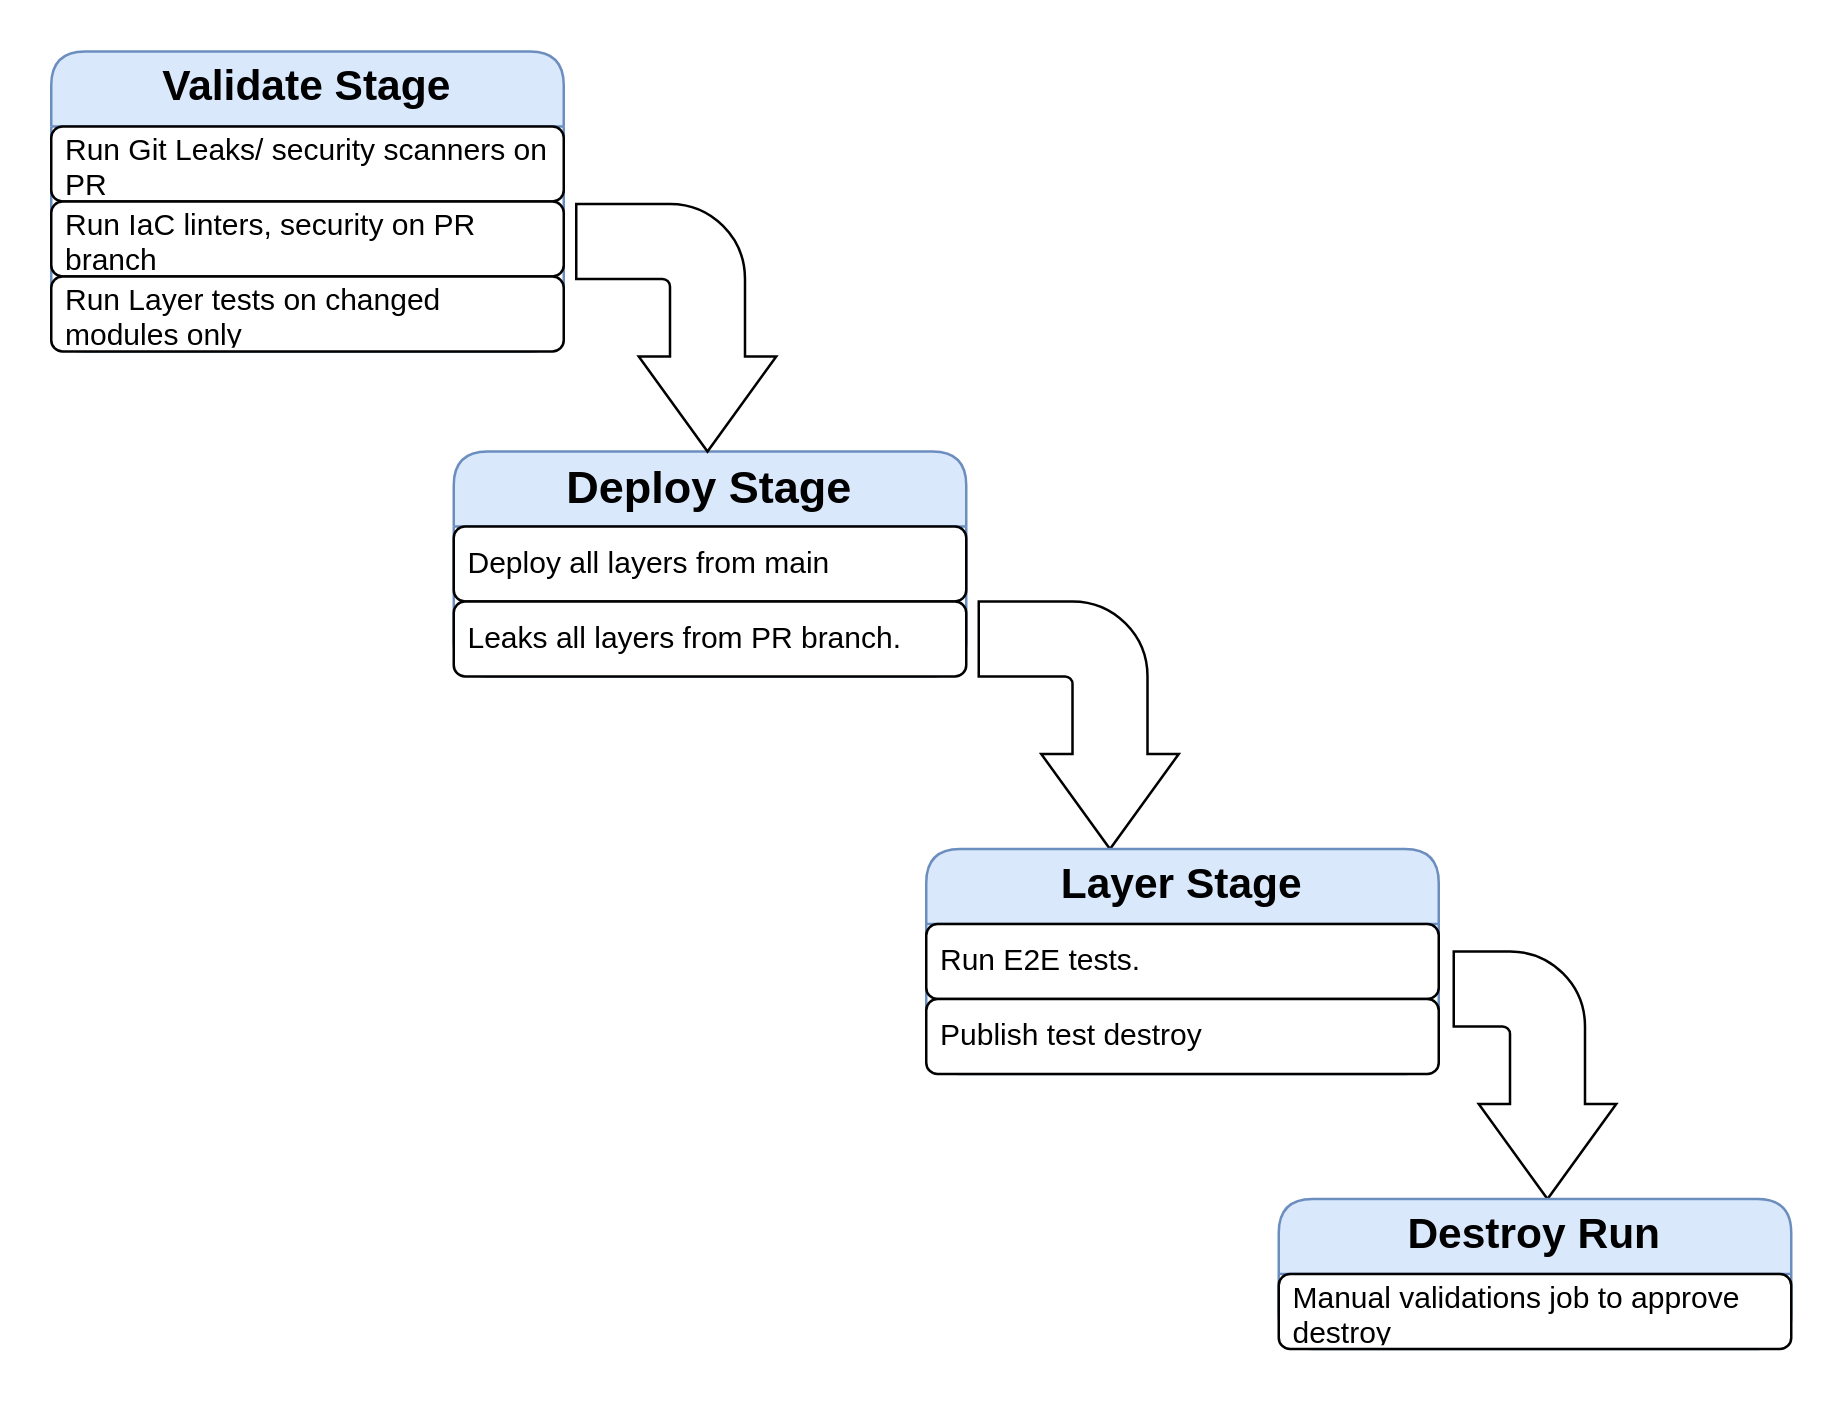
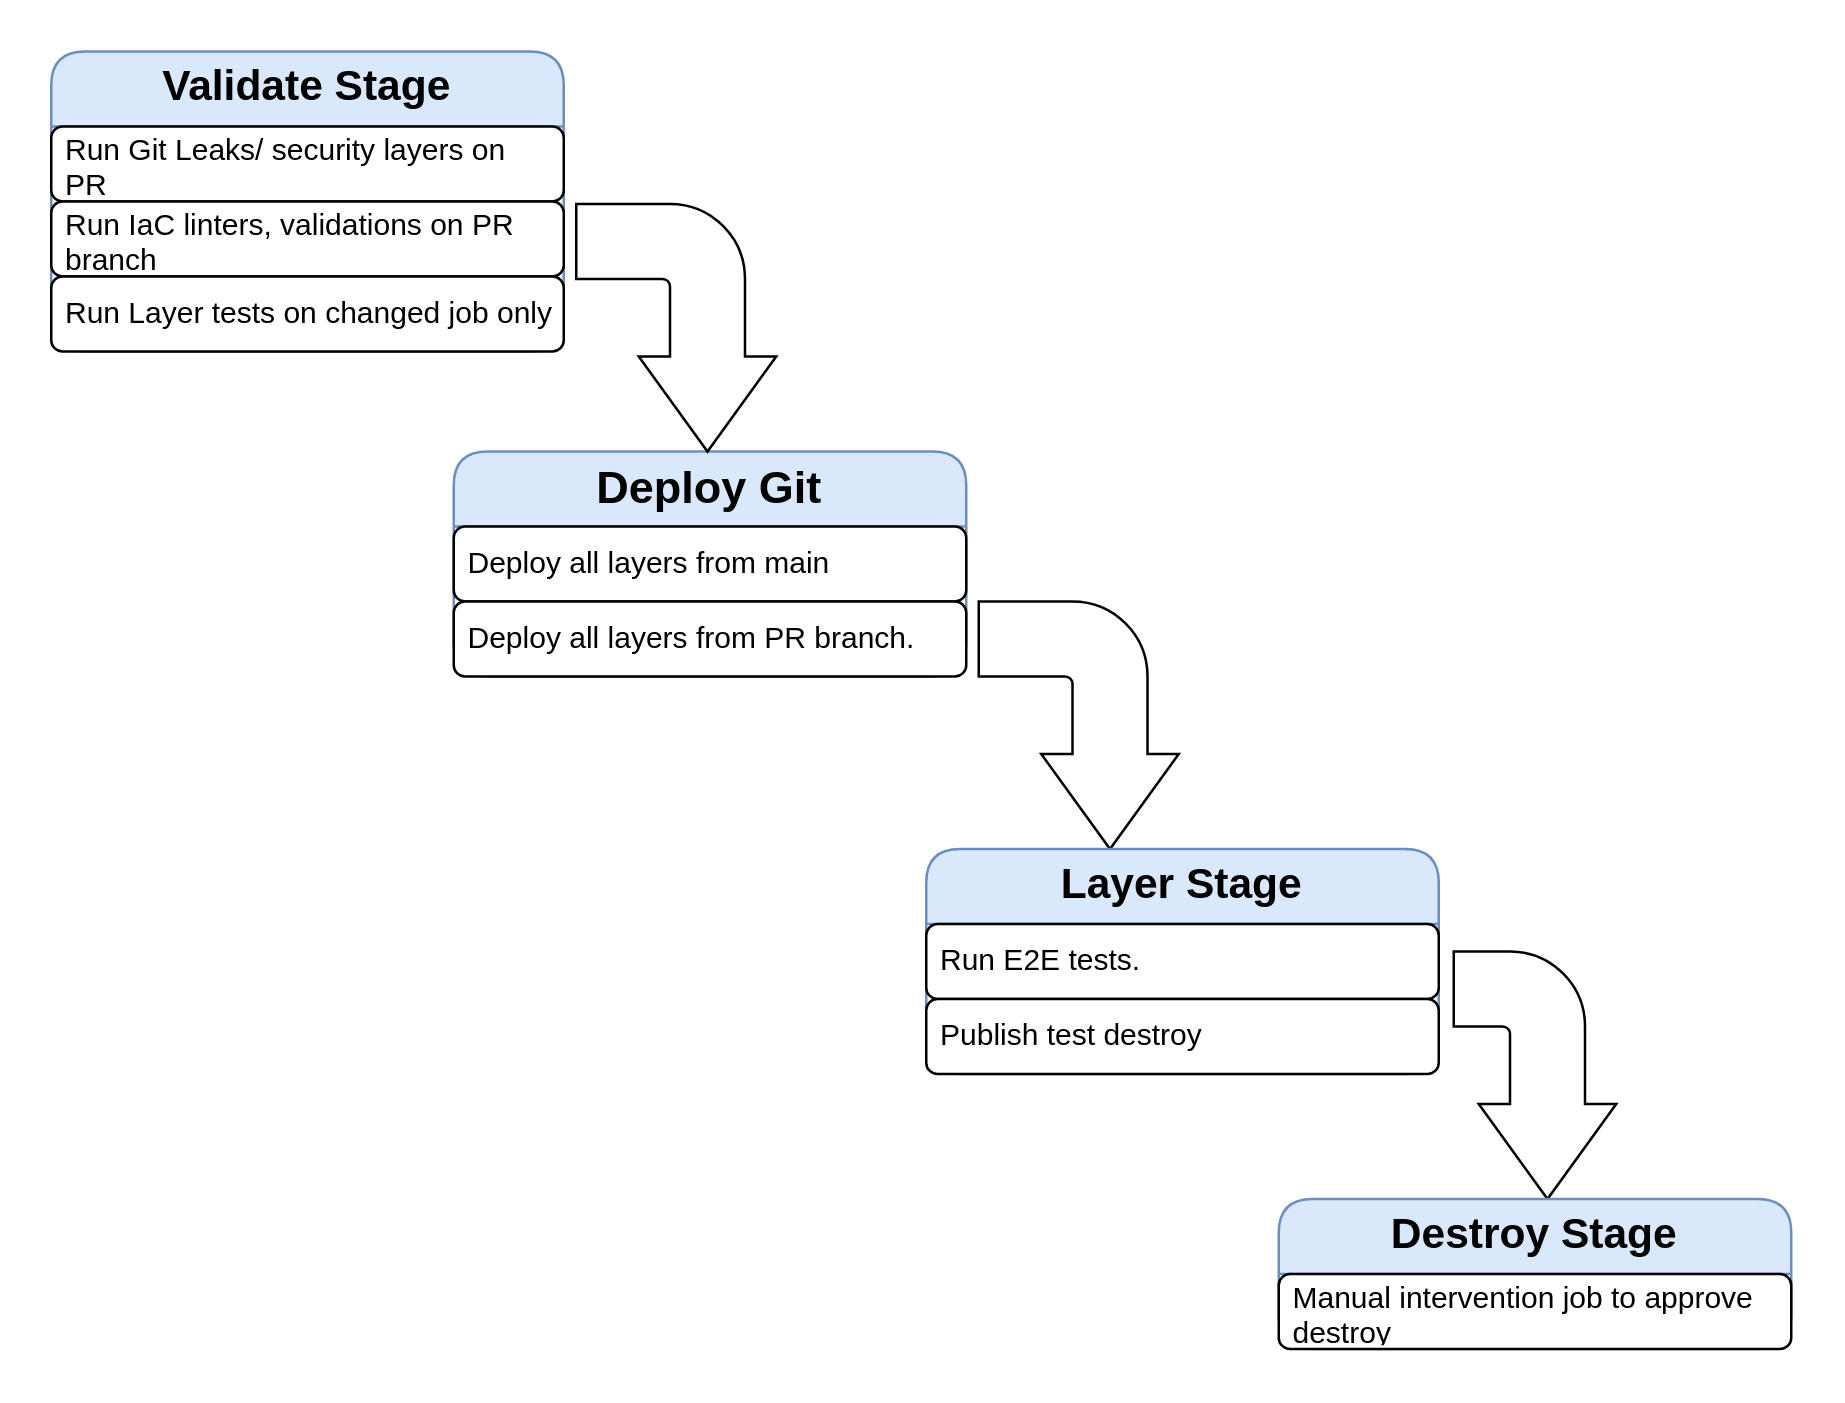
(310, 164) -> (310, 164)
(310, 239) -> (310, 239)
(310, 314) -> (310, 314)
(710, 489) -> (710, 489)
(702, 639) -> (707, 639)
(1535, 1236) -> (1535, 1236)
(1538, 1311) -> (1538, 1311)
